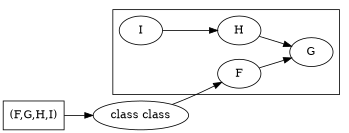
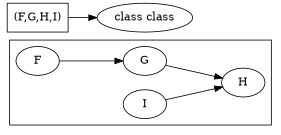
(272, 40) -> (190, 71)
(184, 100) -> none
